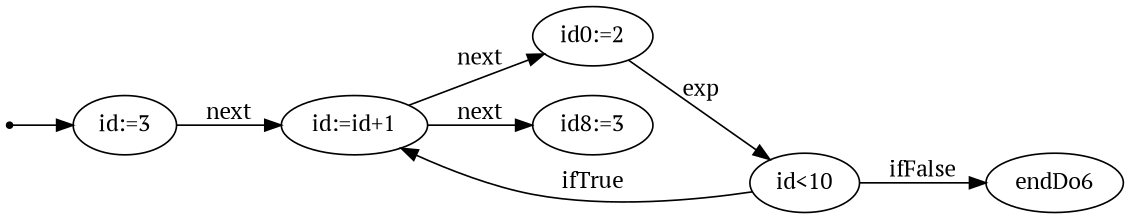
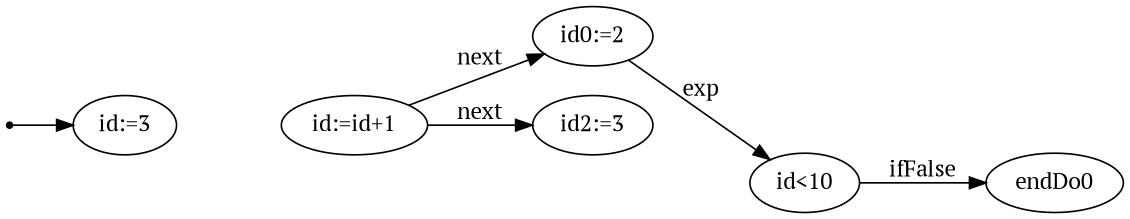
(221, 125) -> none
(593, 125) -> (593, 125)
(1055, 183) -> (1055, 183)
(581, 200) -> none
